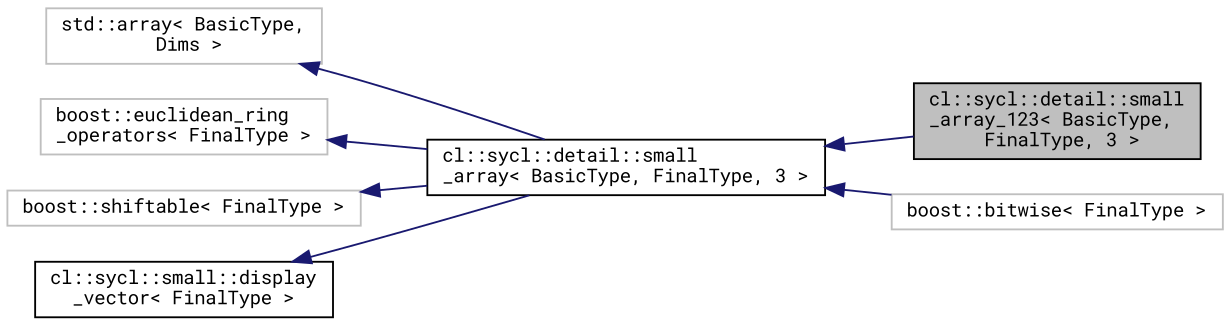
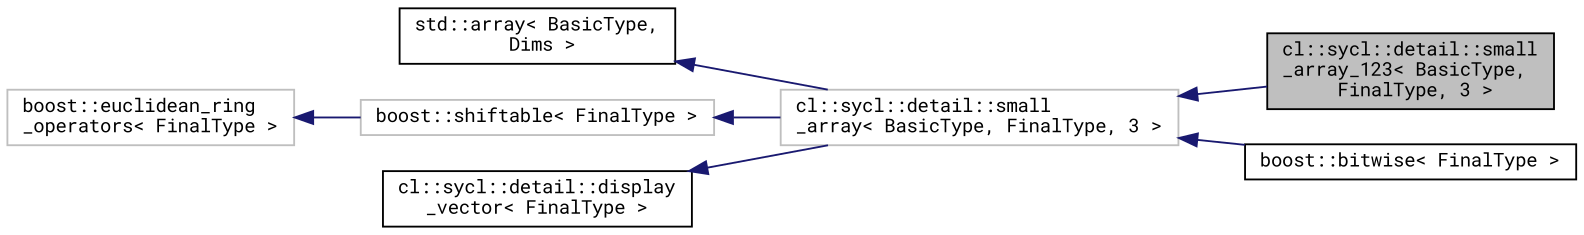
(184, 36) -> (537, 36)
(387, 145) -> (337, 117)
(626, 167) -> (980, 117)
(1057, 212) -> (1411, 162)
(184, 290) -> (537, 199)
